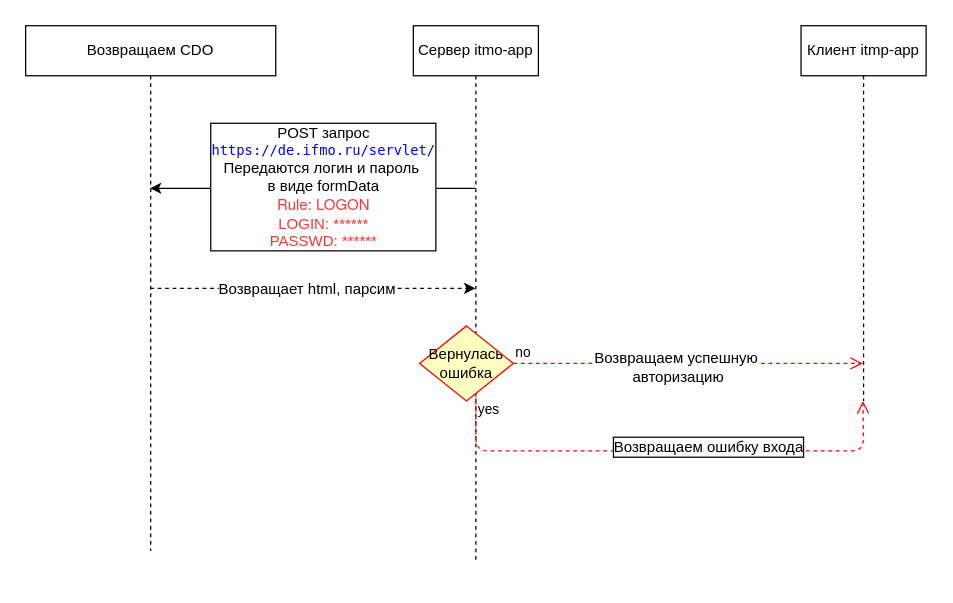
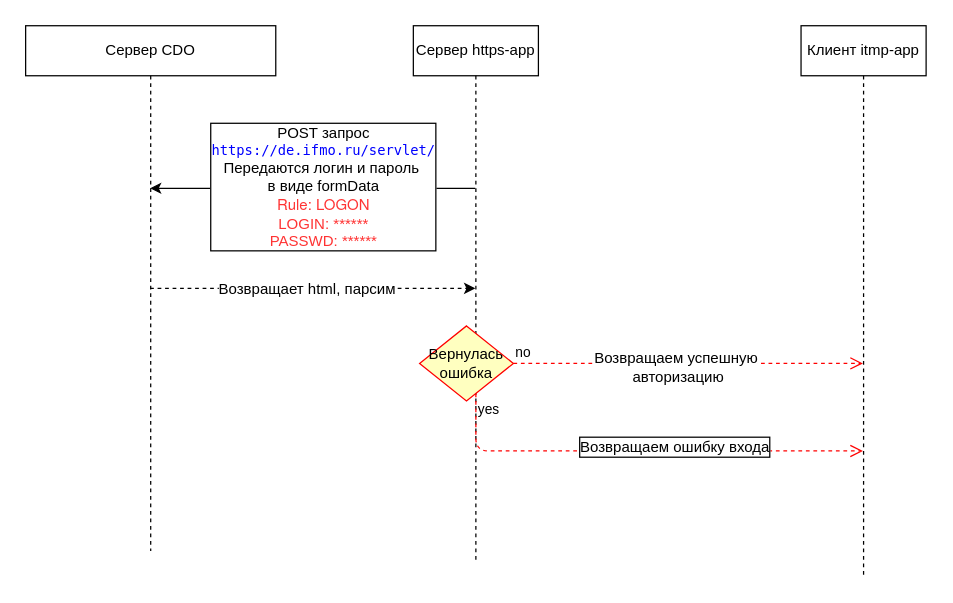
(151, 51) -> (151, 51)
(476, 51) -> (476, 51)
(863, 213) -> (863, 301)
